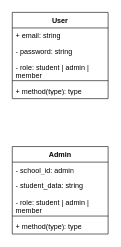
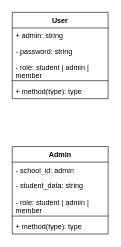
(41, 36) -> (41, 36)
